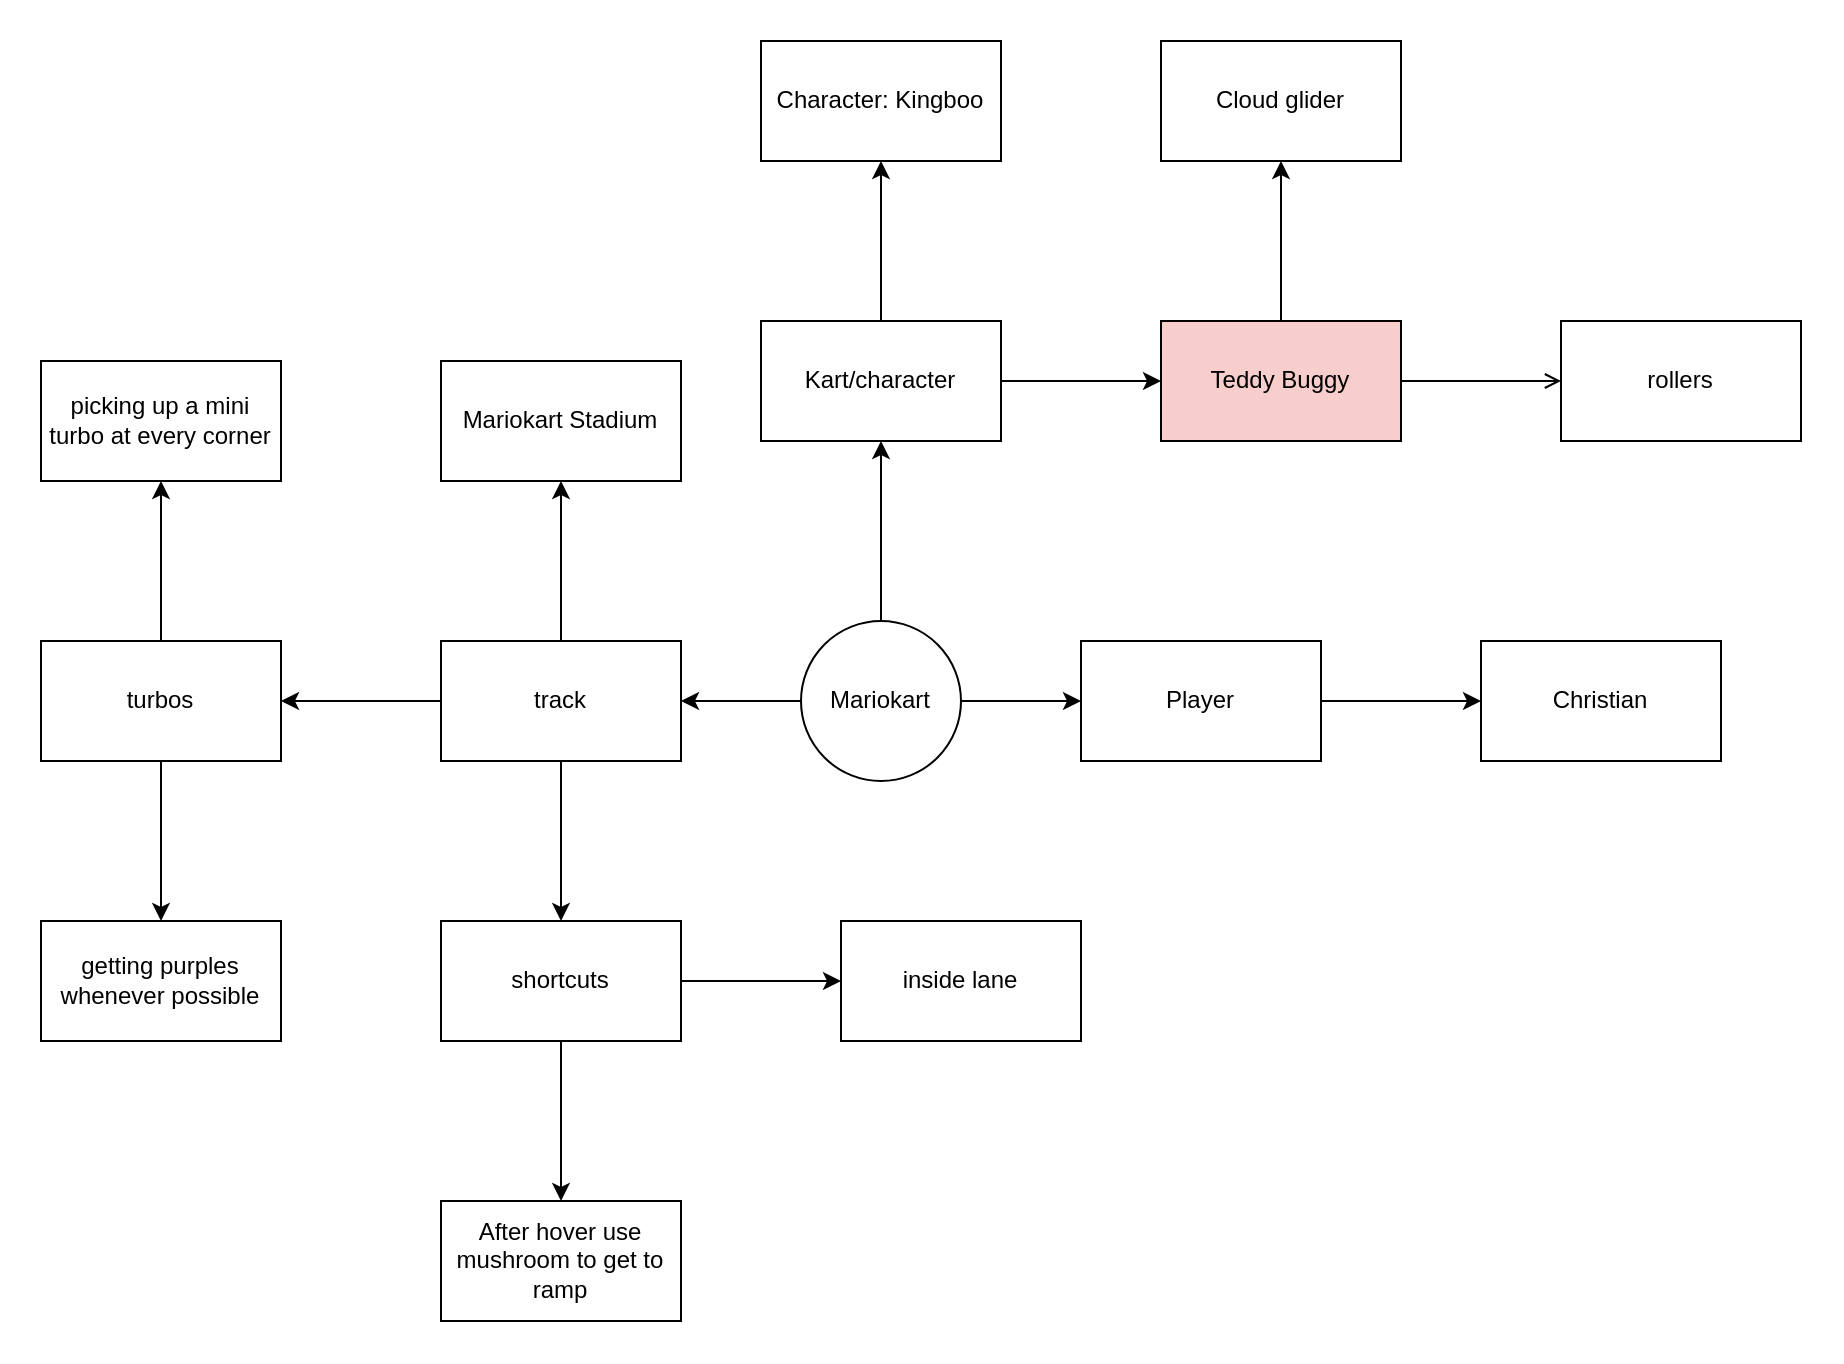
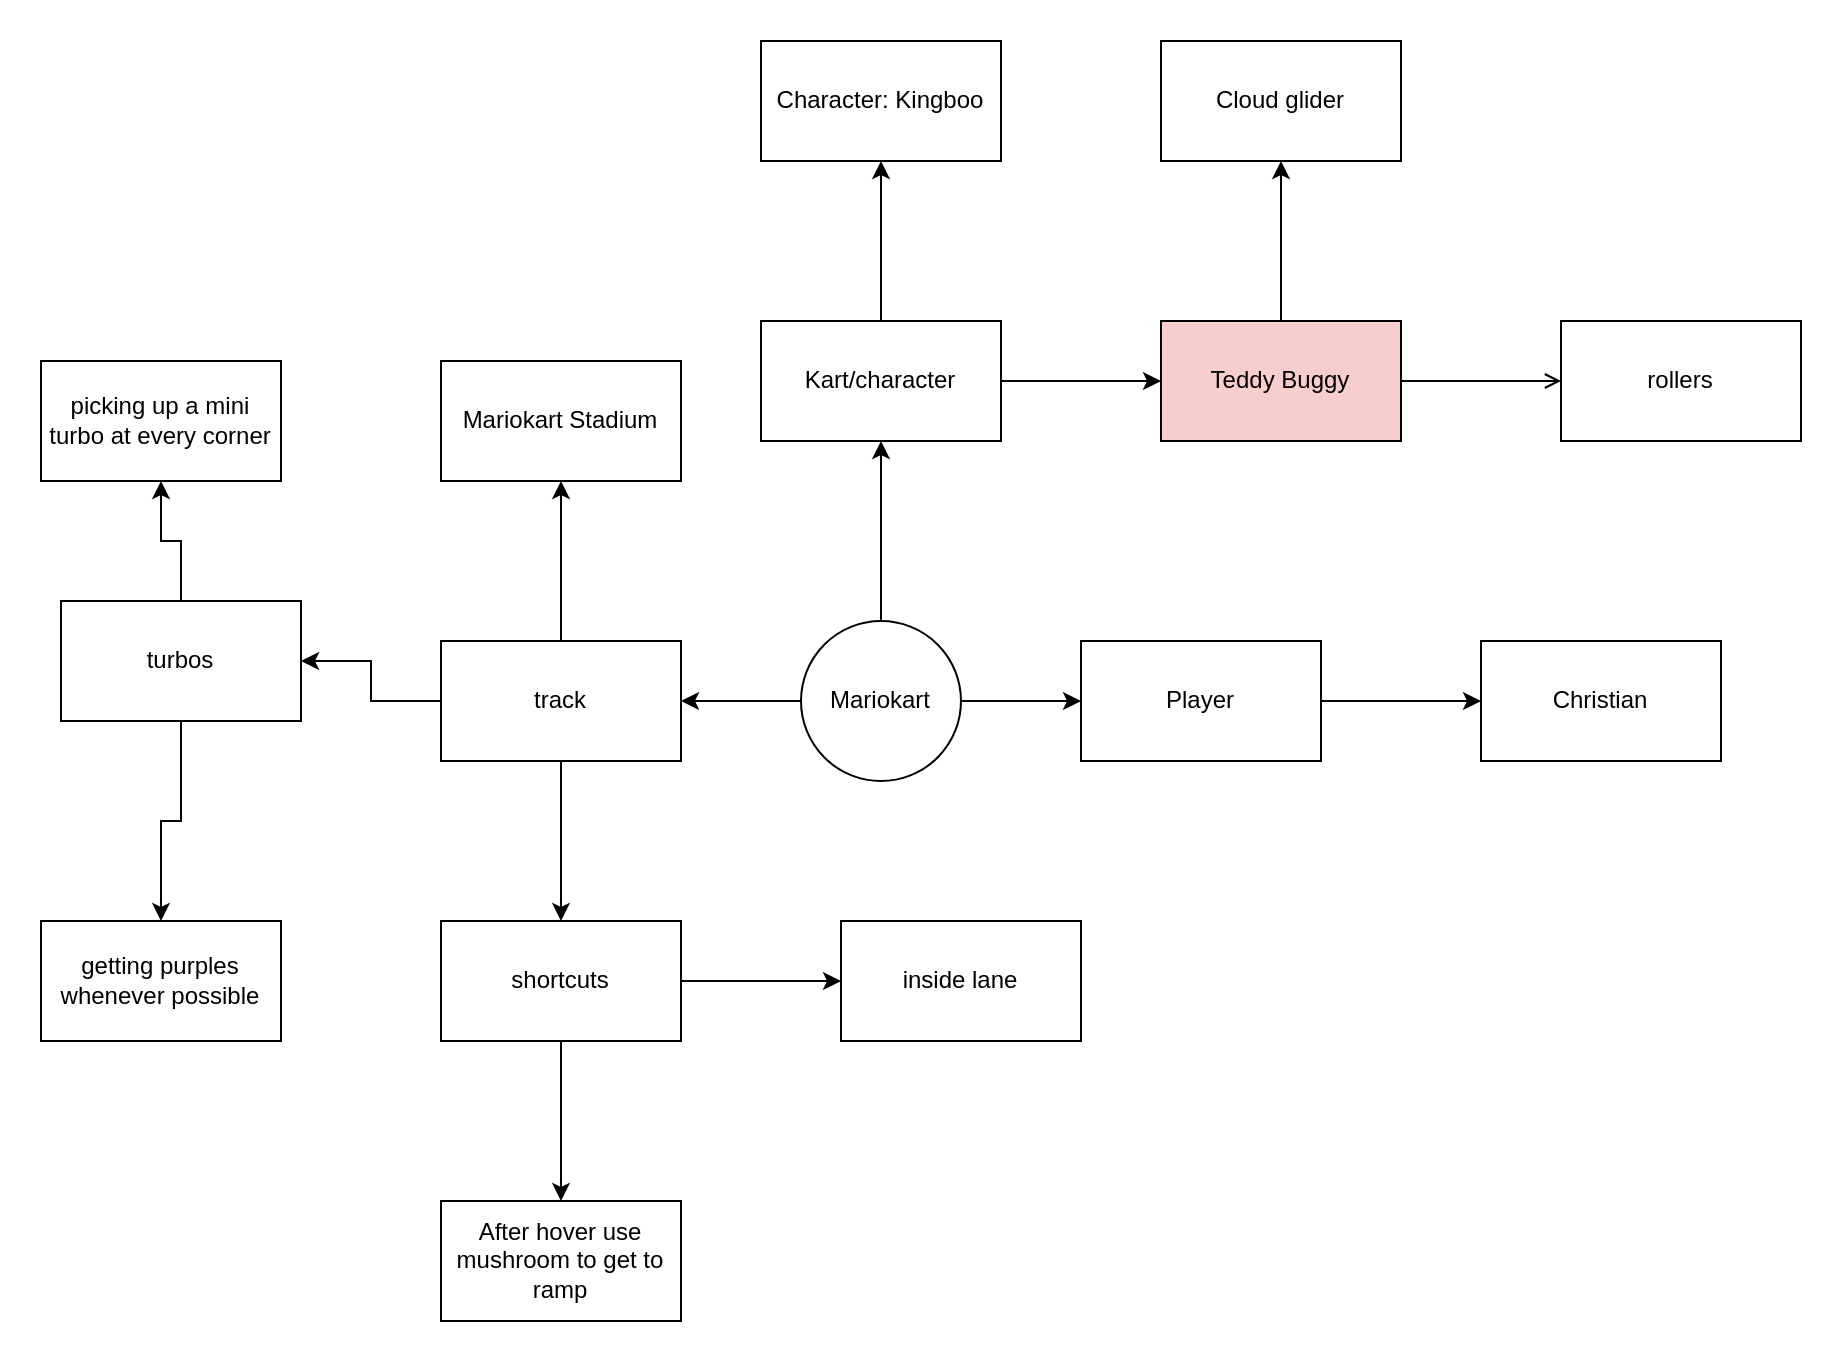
(161, 701) -> (181, 661)
